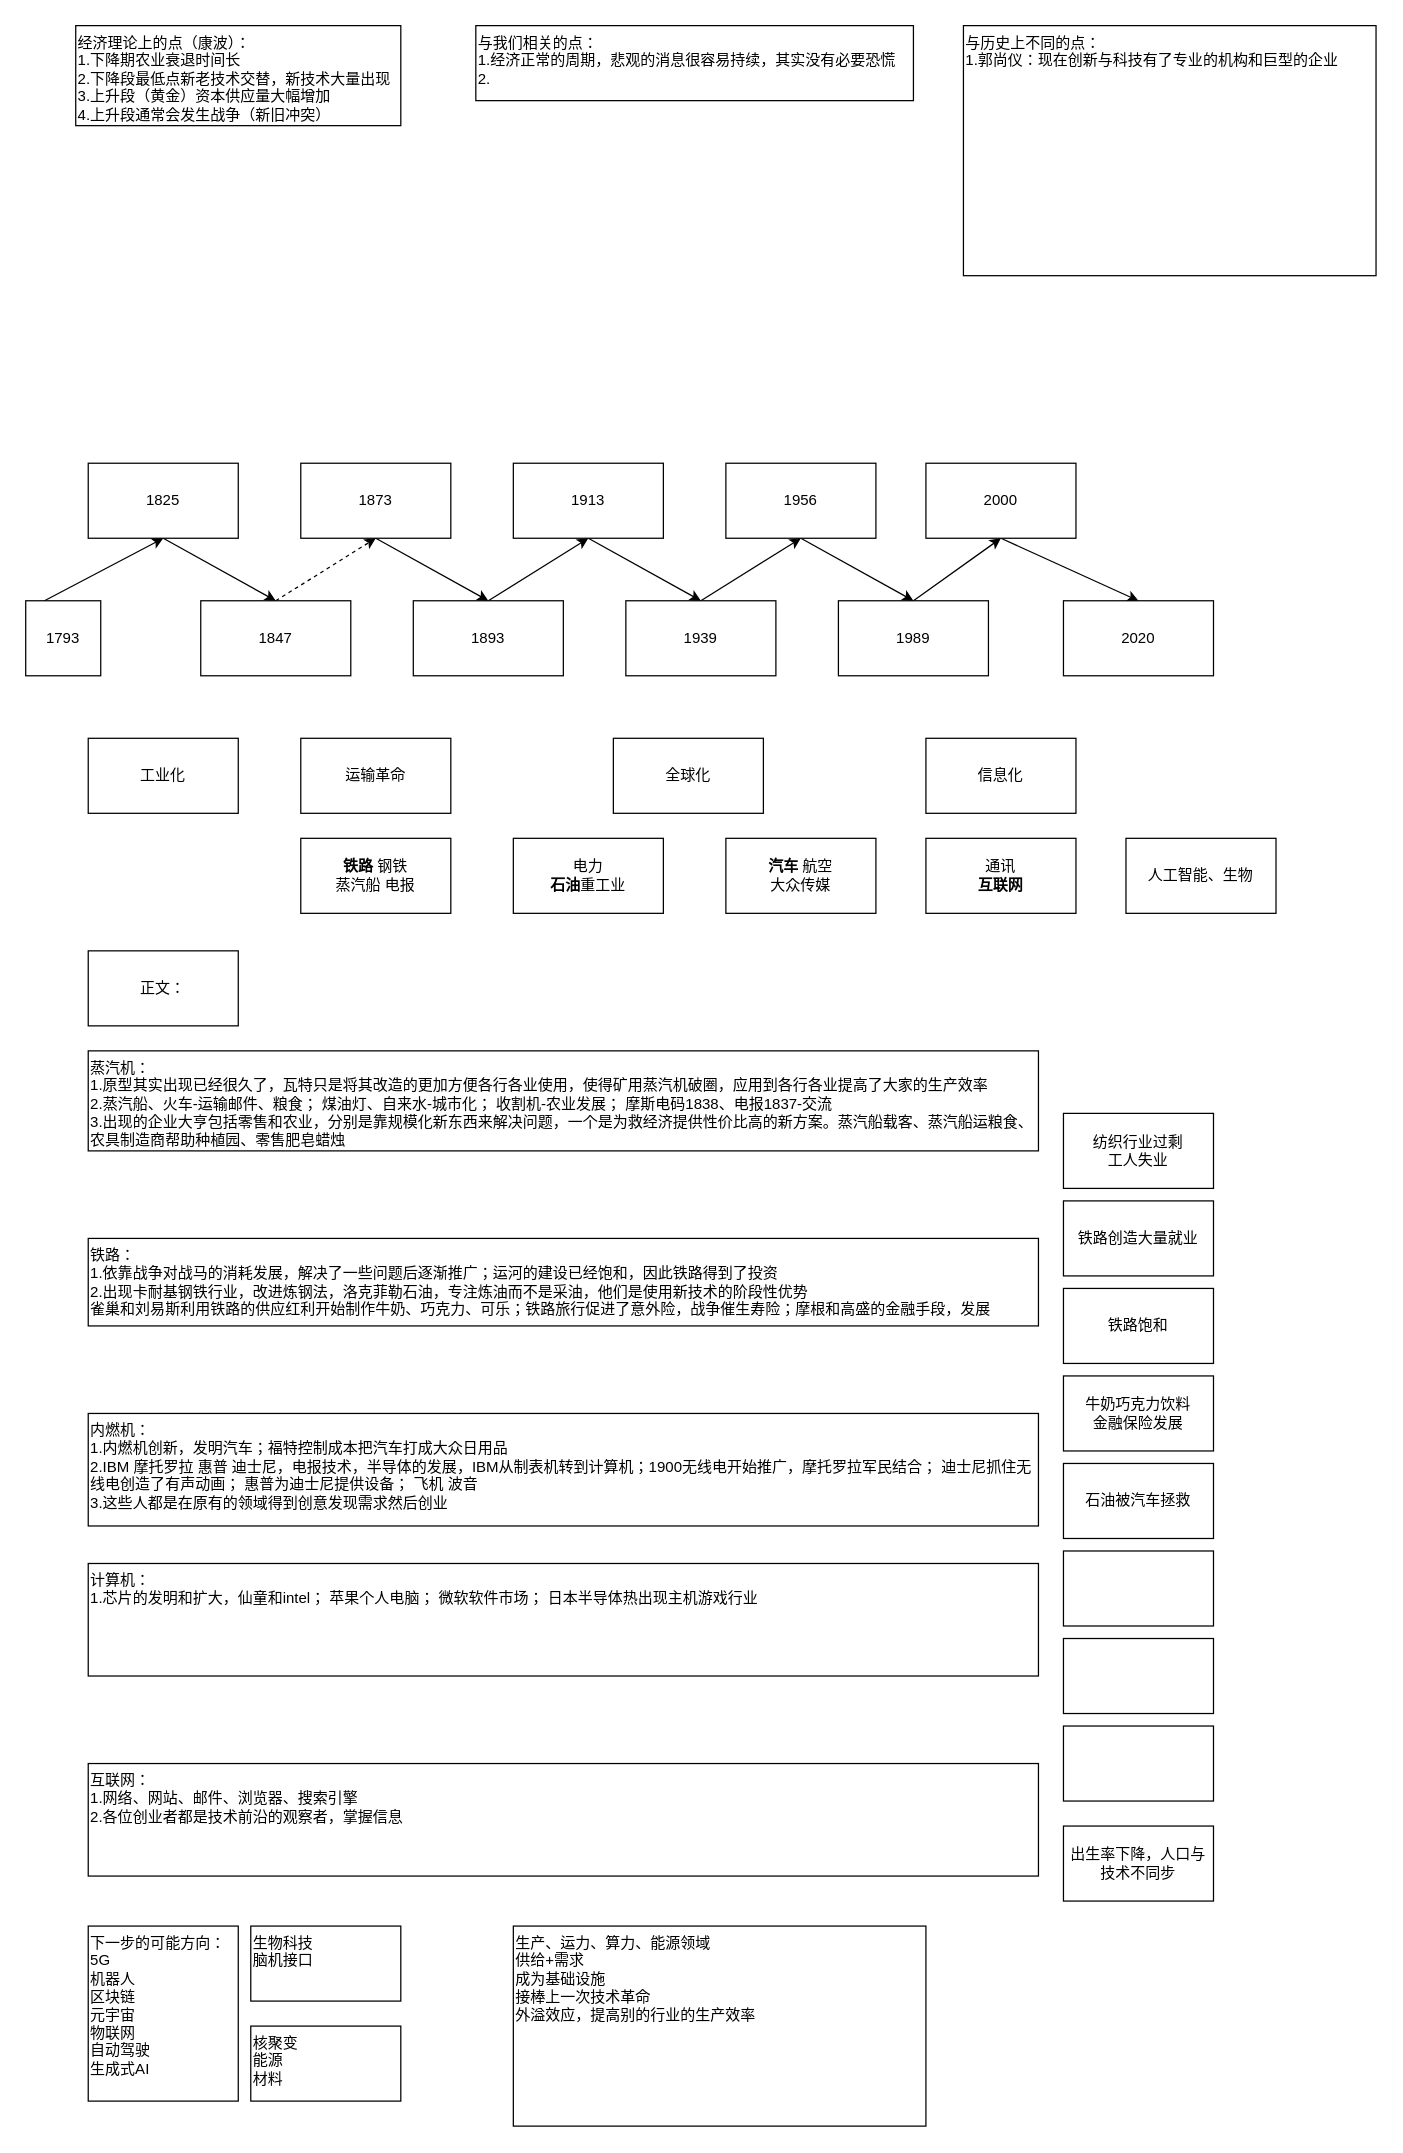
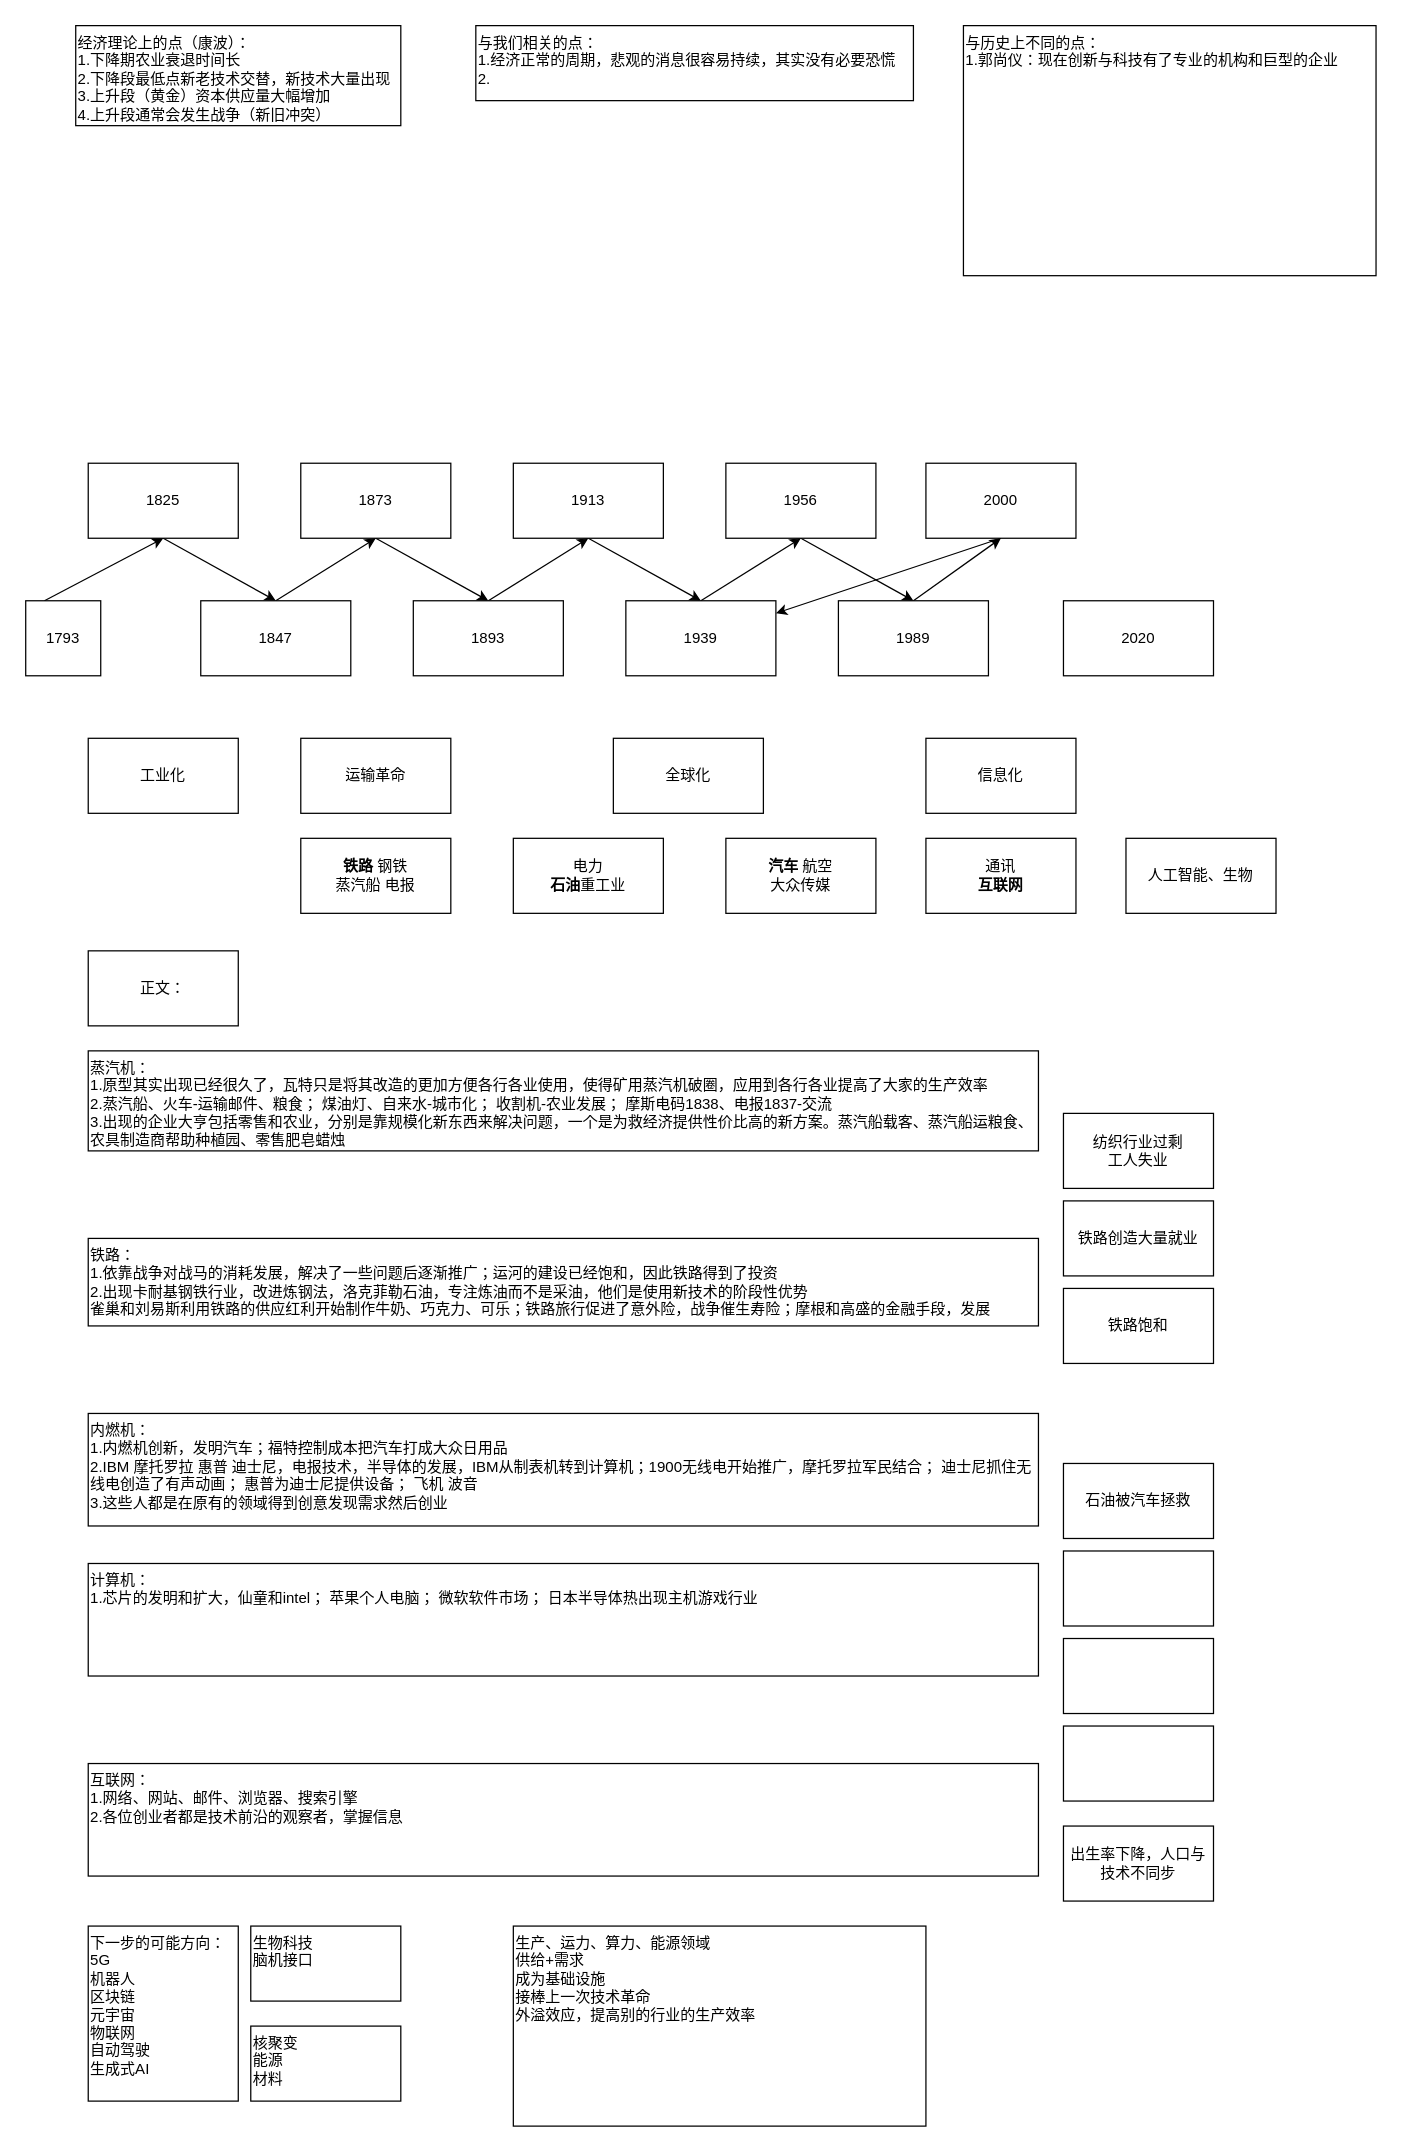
(1065, 568) -> (888, 576)
(322, 572) -> (322, 572)
(1138, 1413) -> none
